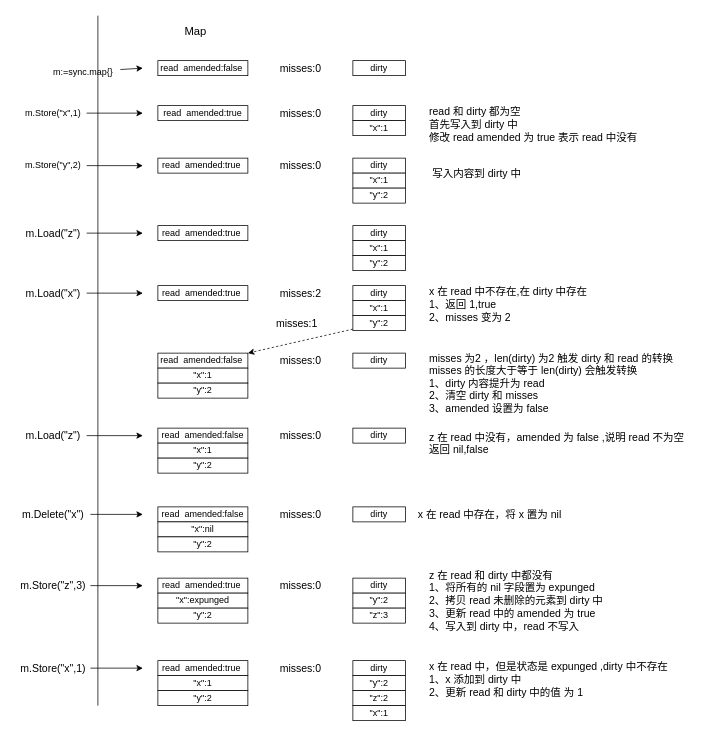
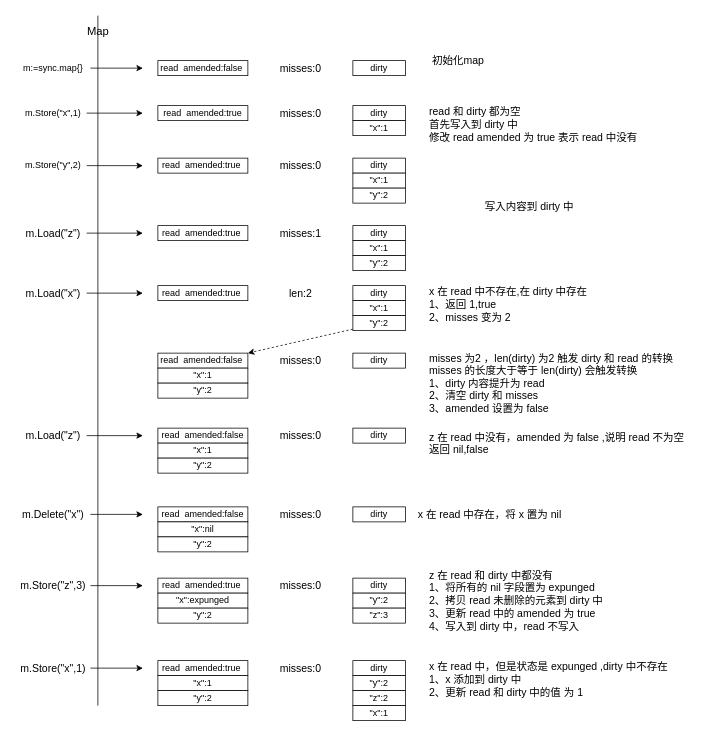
(195, 30) -> (98, 30)
none -> (458, 60)
(83, 72) -> (53, 68)
(477, 173) -> (529, 207)
(301, 293) -> (301, 293)
(297, 323) -> (300, 233)
